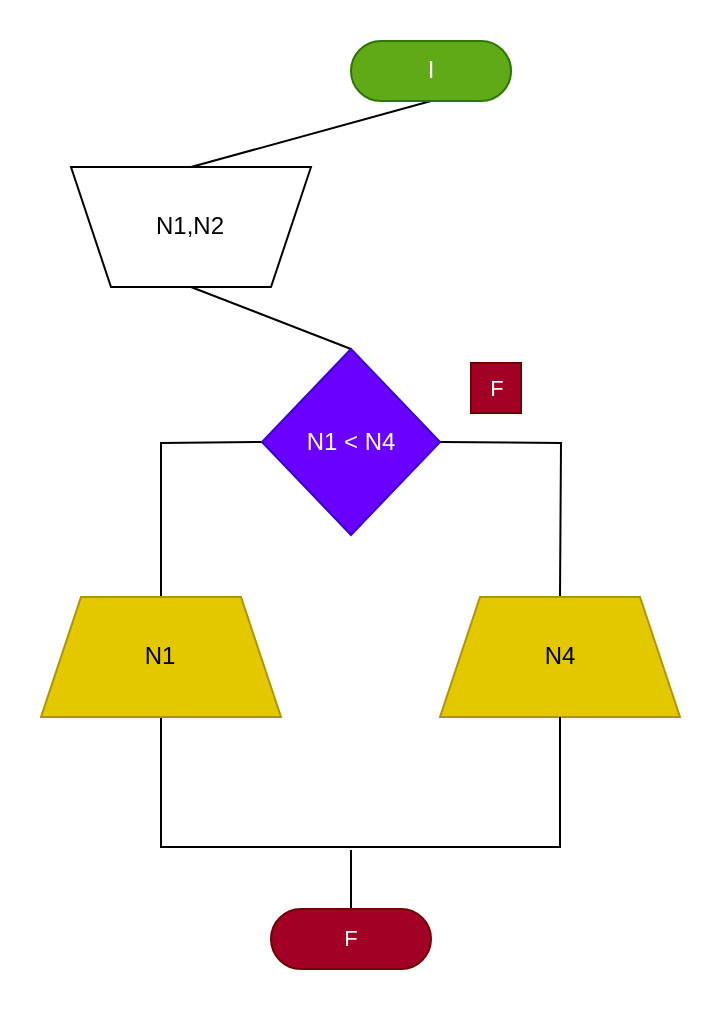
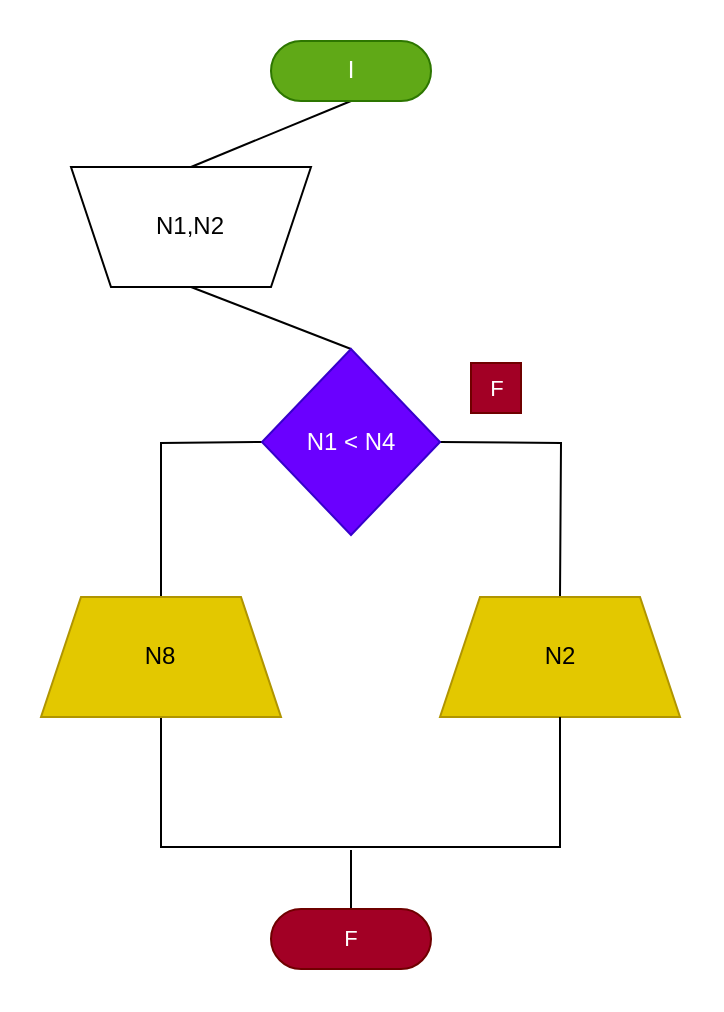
(431, 71) -> (351, 71)
(161, 657) -> (161, 657)
(561, 657) -> (561, 657)
